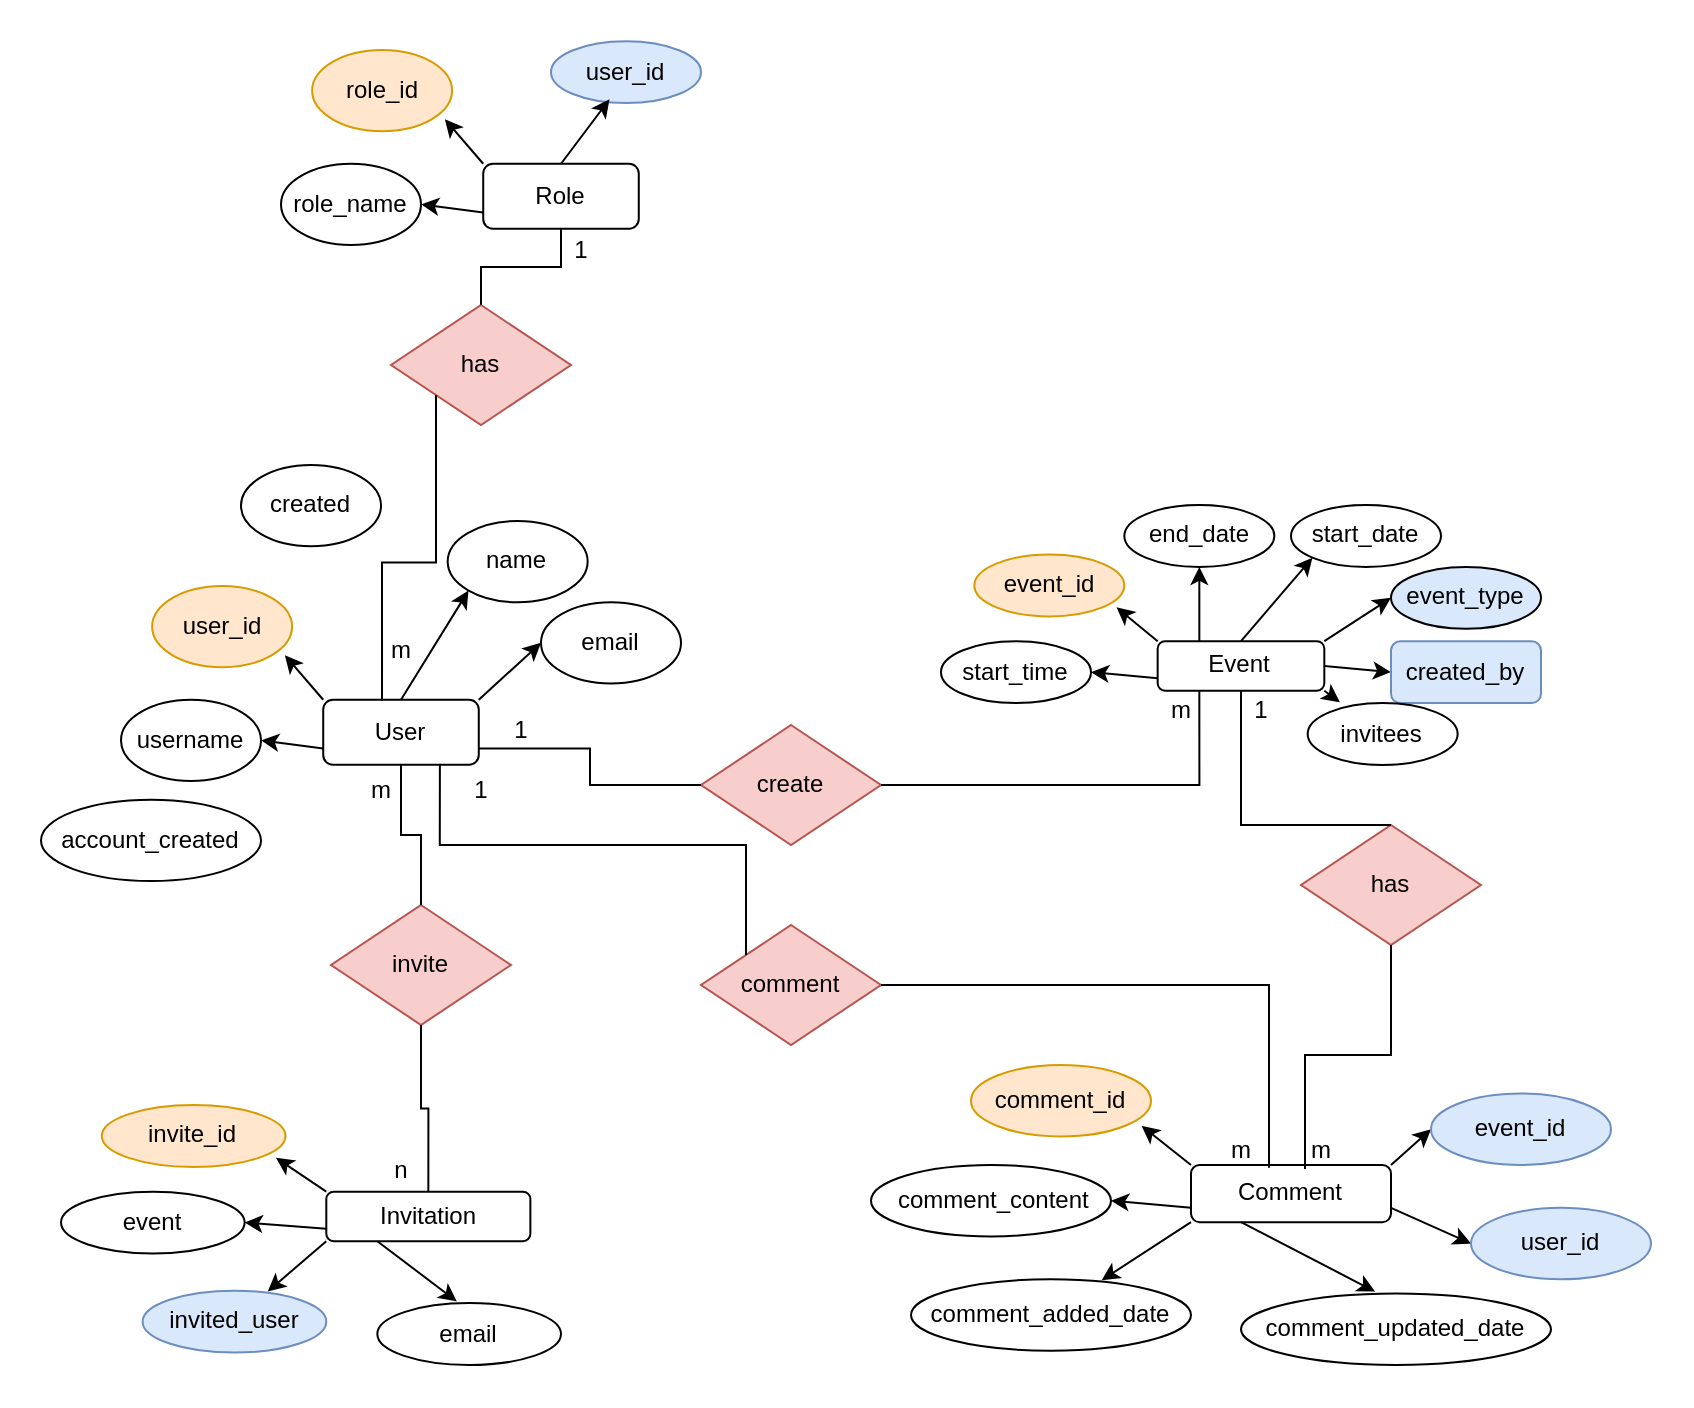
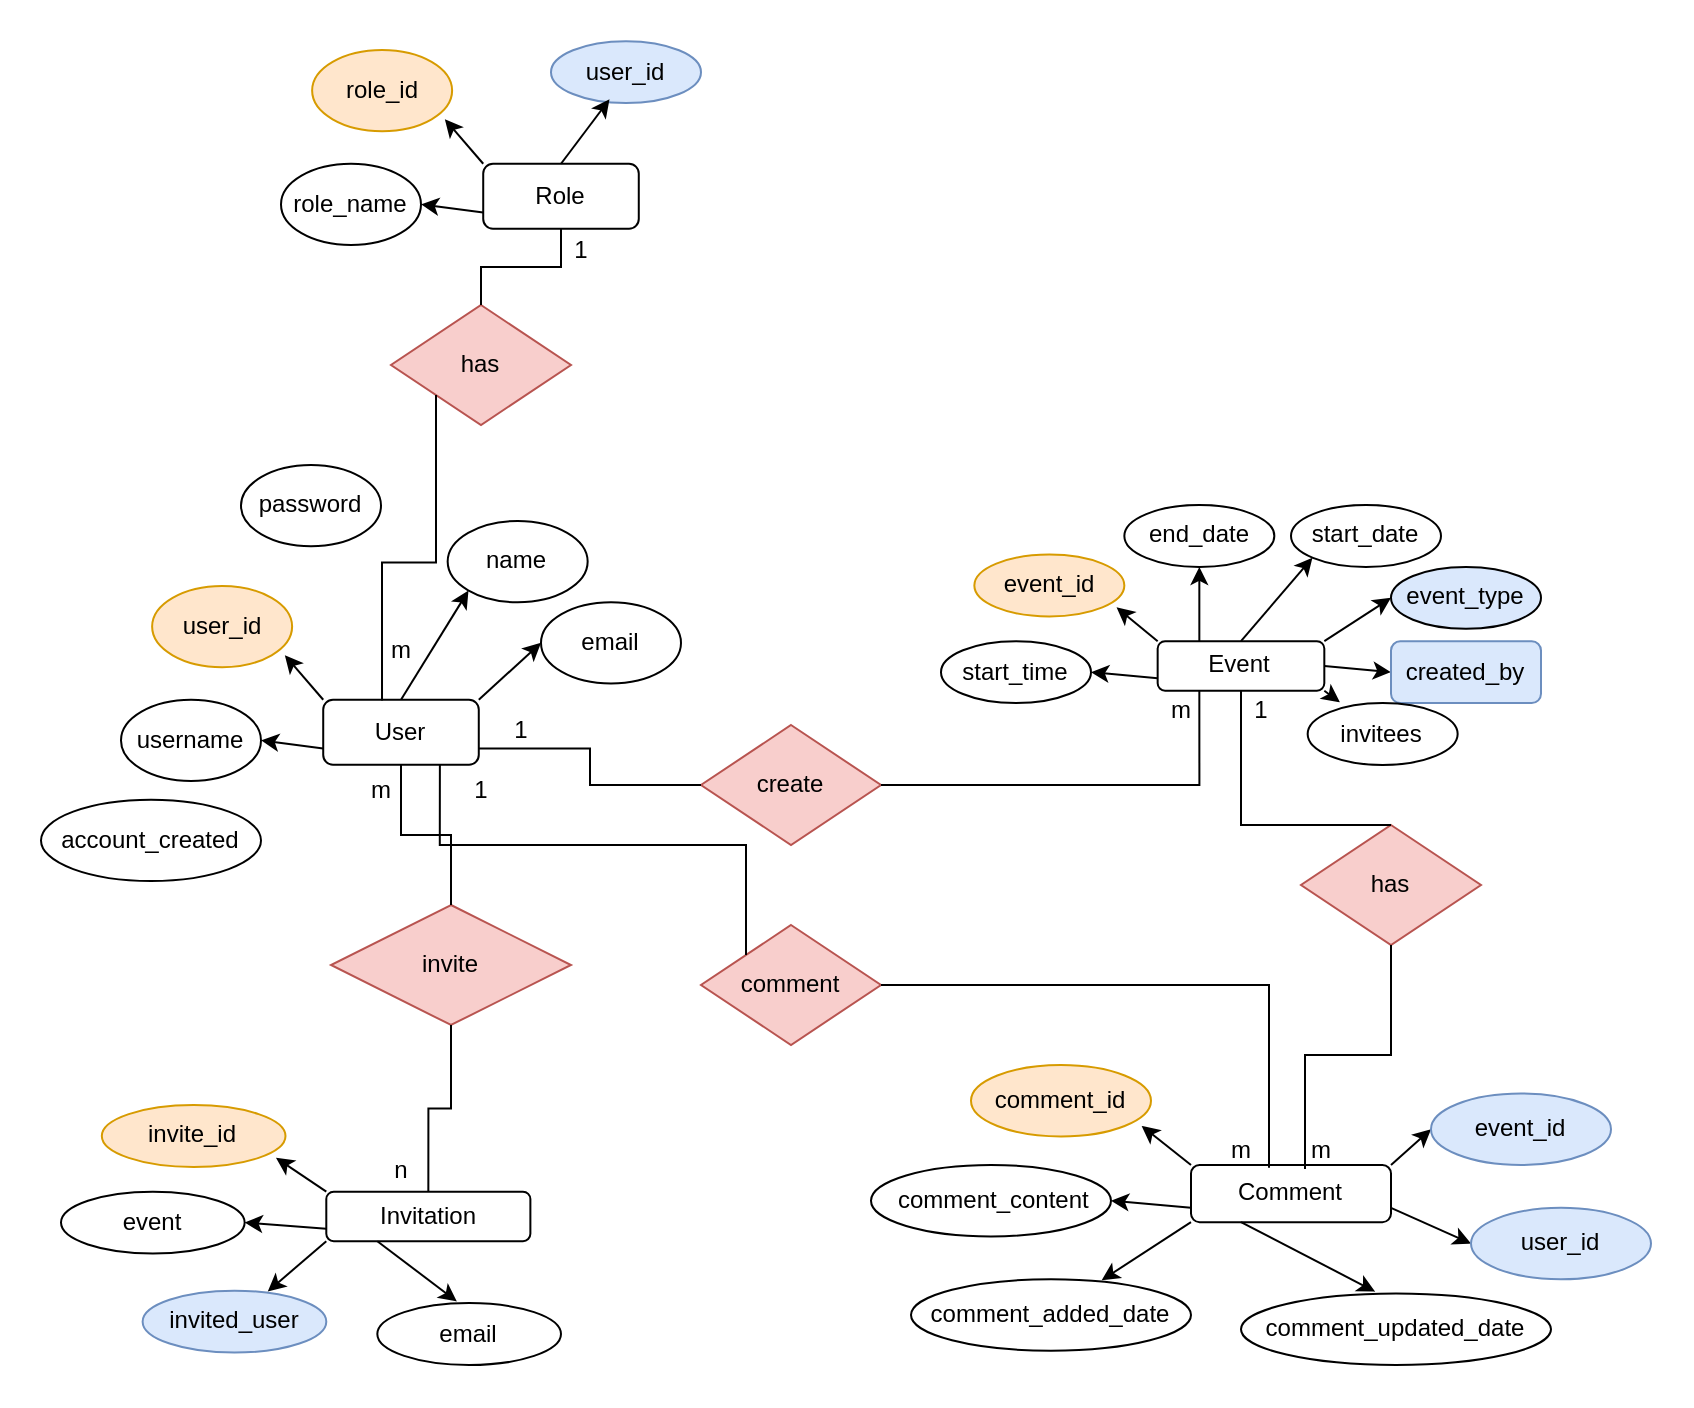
(311, 505) -> (311, 505)
(421, 965) -> (451, 965)
